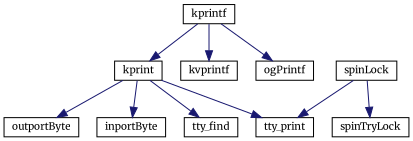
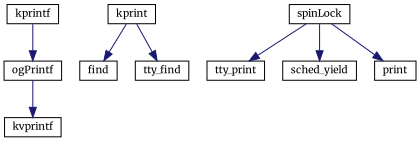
(209, 37) -> (33, 94)
(178, 39) -> none
none -> (320, 71)
(207, 97) -> none
(41, 127) -> none
(131, 127) -> (98, 71)
(371, 127) -> (395, 71)
